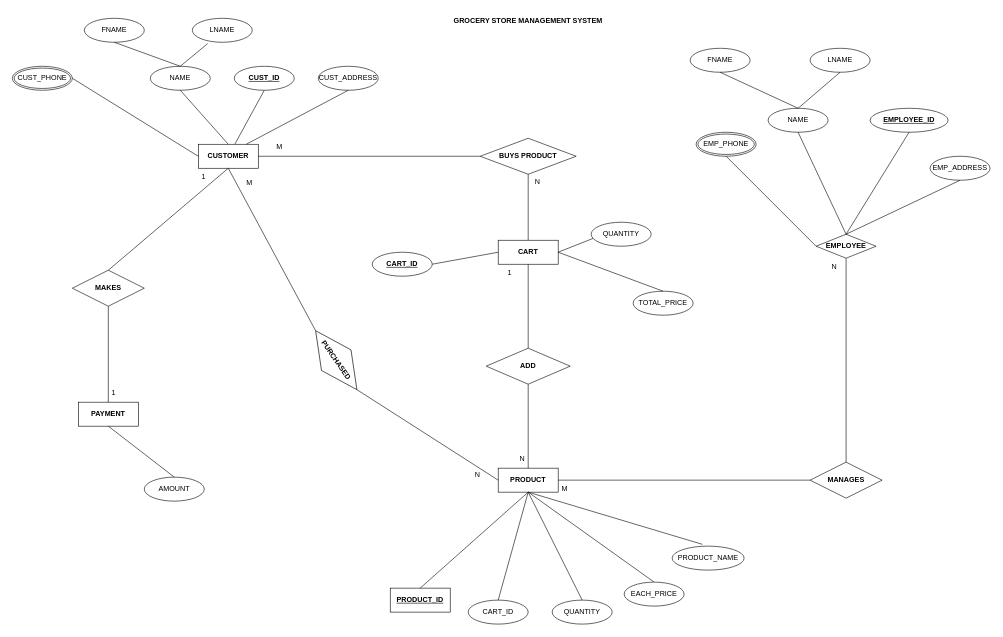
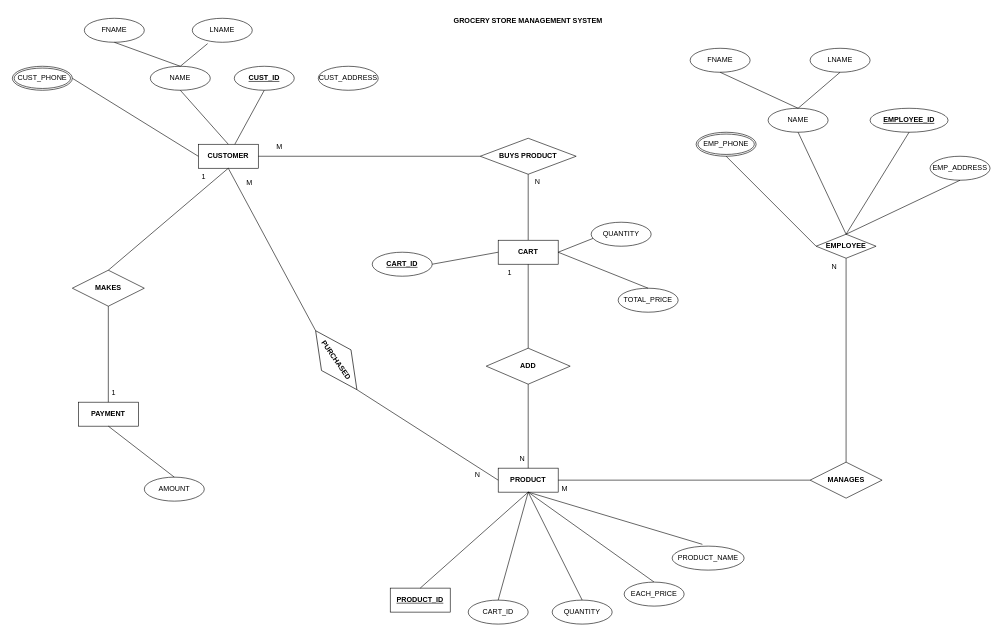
(297, 118) -> none
(663, 303) -> (648, 300)
